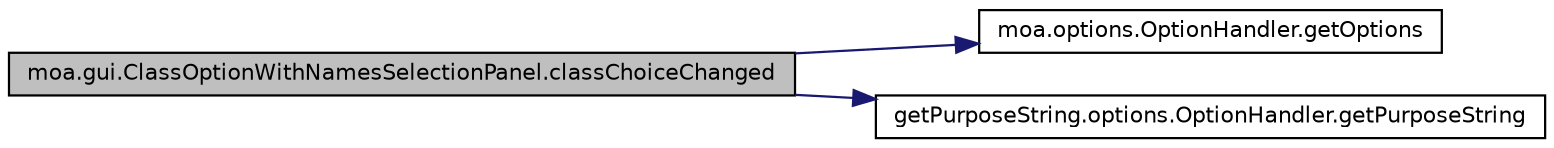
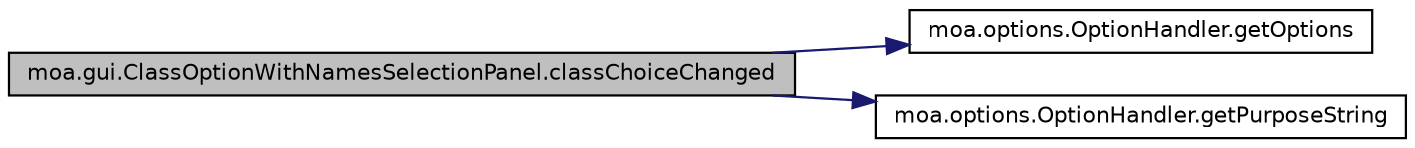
(1211, 117) -> (1141, 117)
